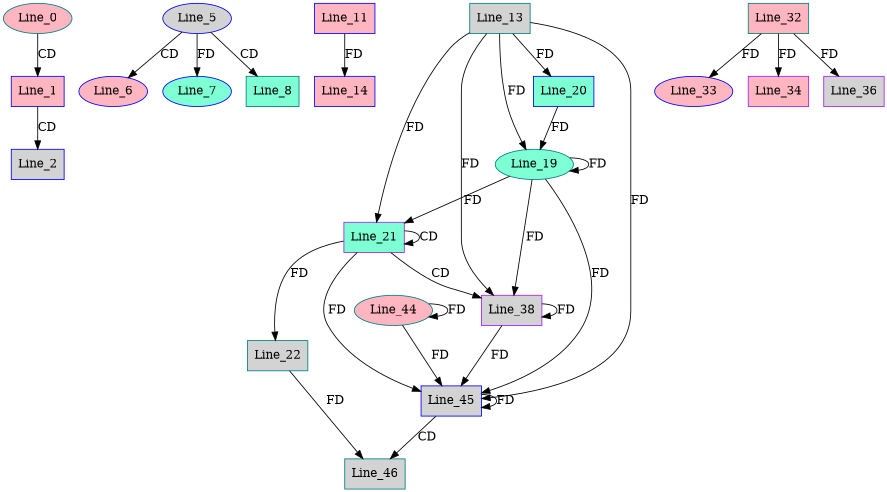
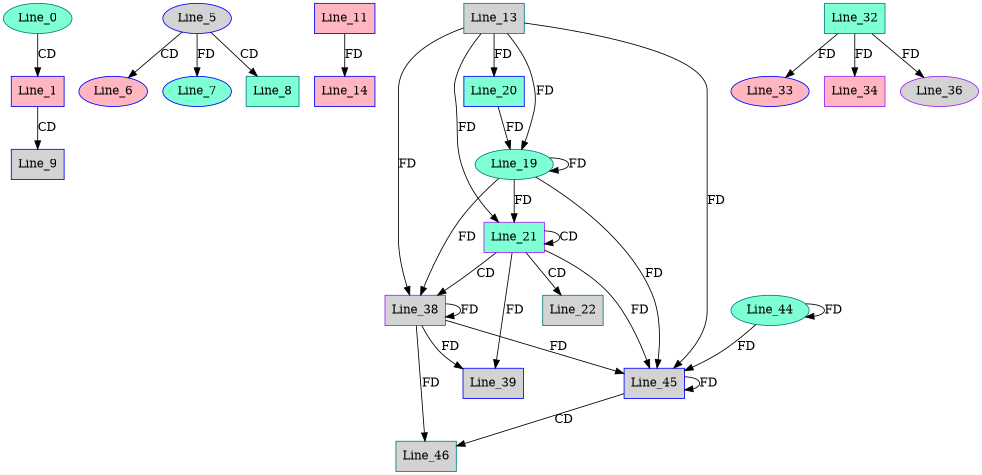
(38, 18) -> (38, 18)
(778, 18) -> (855, 18)
(854, 91) -> (939, 91)
(38, 164) -> (38, 164)
(299, 274) -> (557, 274)
(393, 310) -> (770, 310)
none -> (493, 383)
(324, 412) -> (420, 379)
